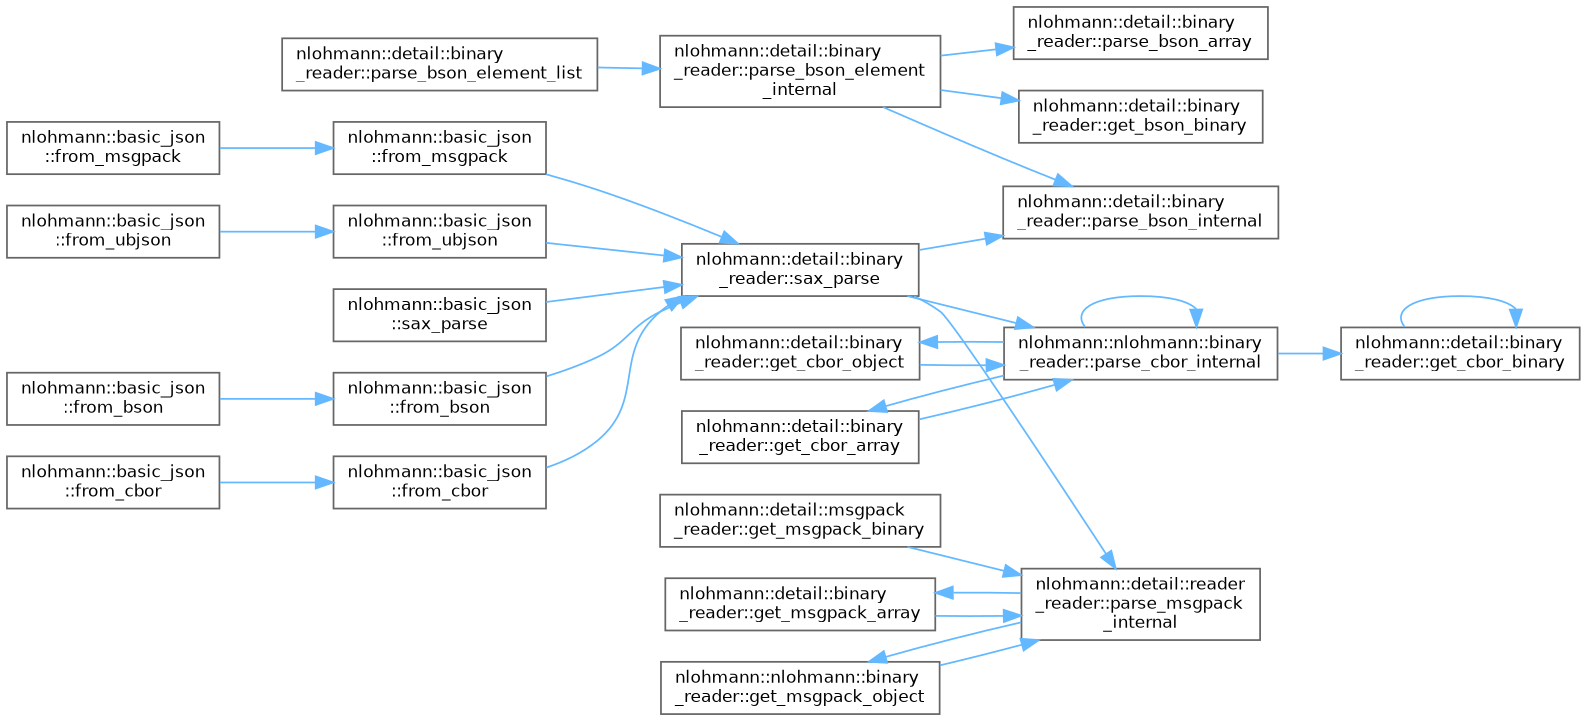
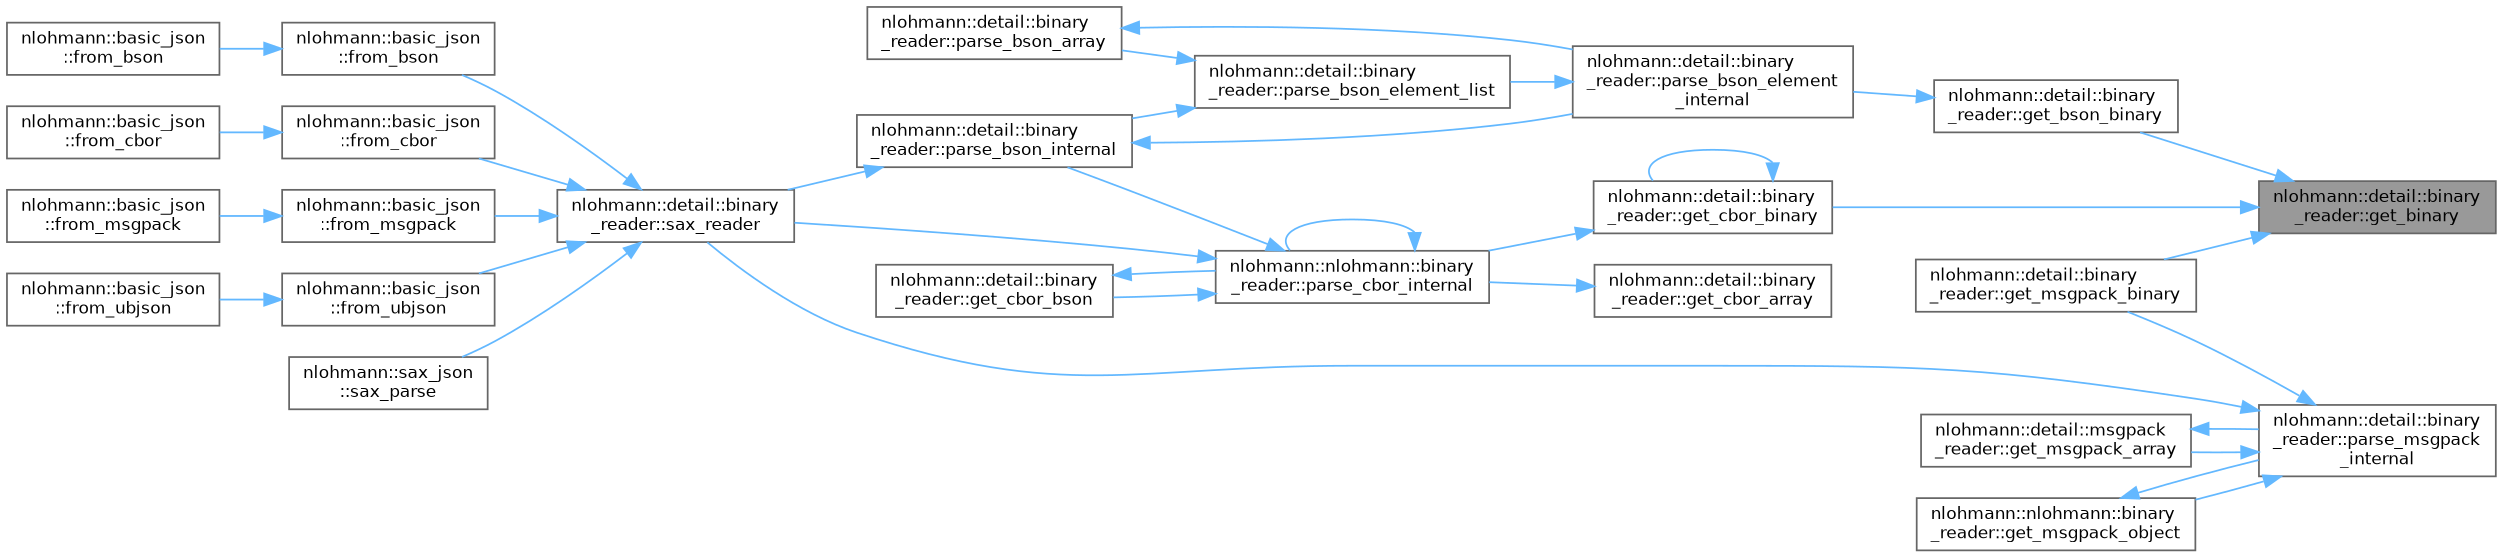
none -> (1149, 54)
none -> (1155, 115)
none -> (2377, 207)
(800, 270) -> (676, 216)
(440, 315) -> (388, 383)
(800, 354) -> (994, 291)
(987, 403) -> (1168, 205)
(800, 521) -> (2056, 286)
(800, 604) -> (2056, 441)
(1141, 604) -> (2377, 441)
